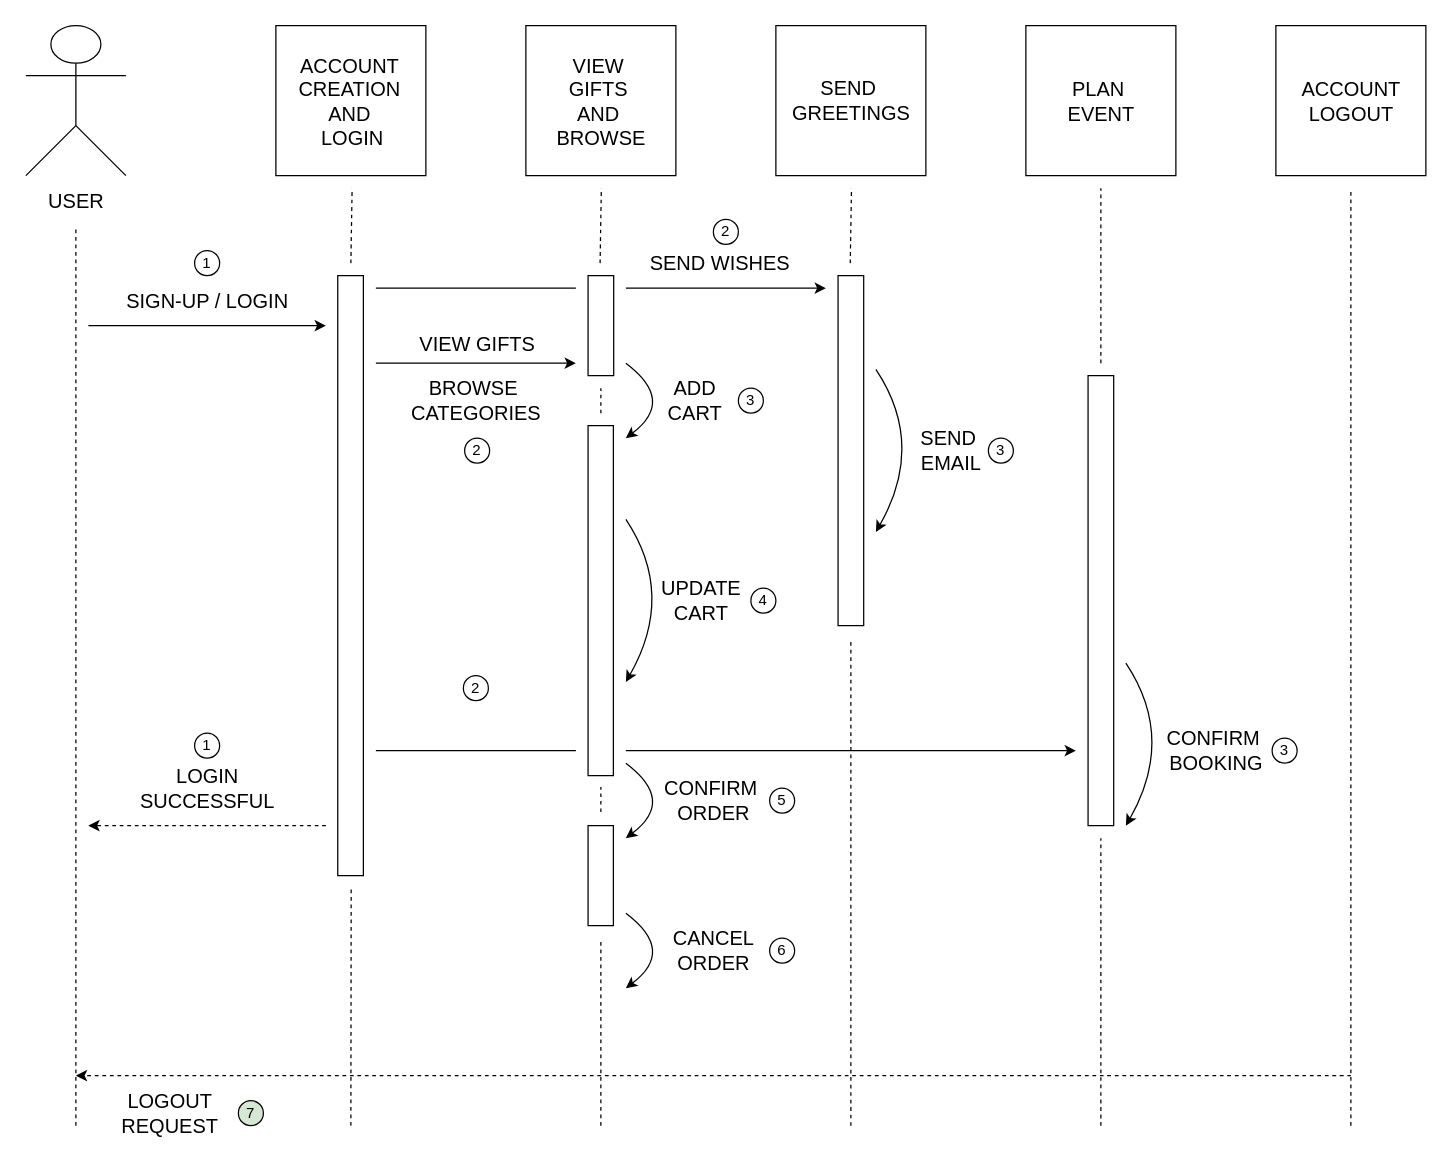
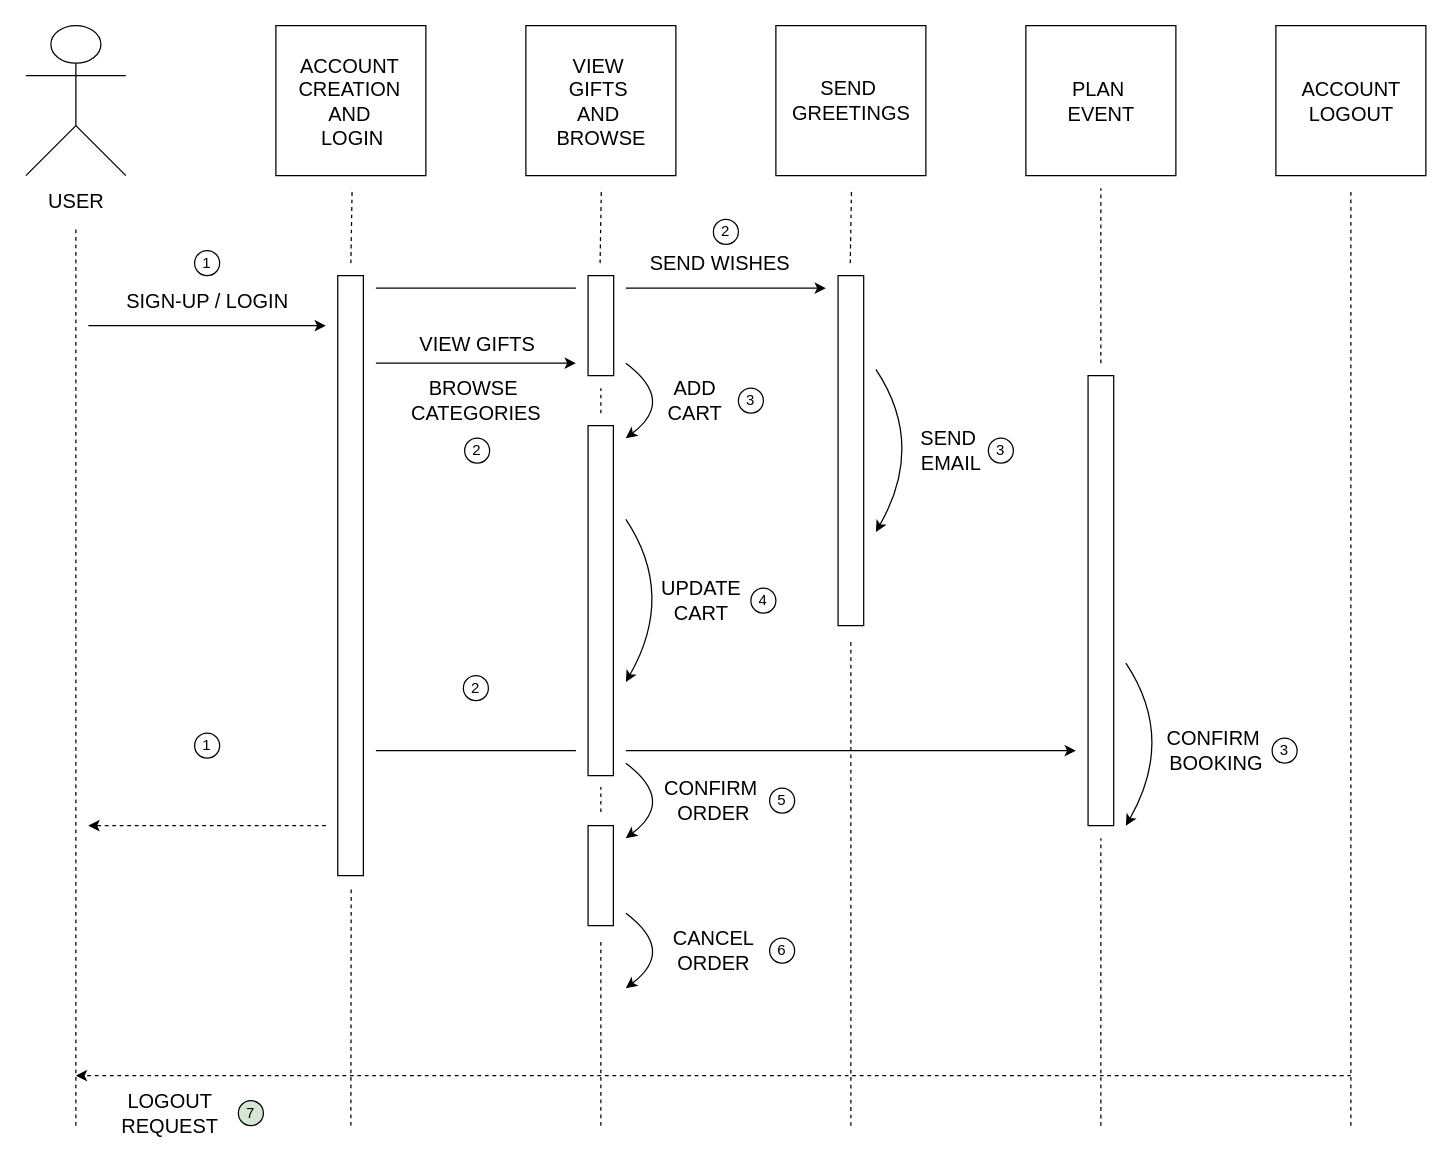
(207, 788) -> none
